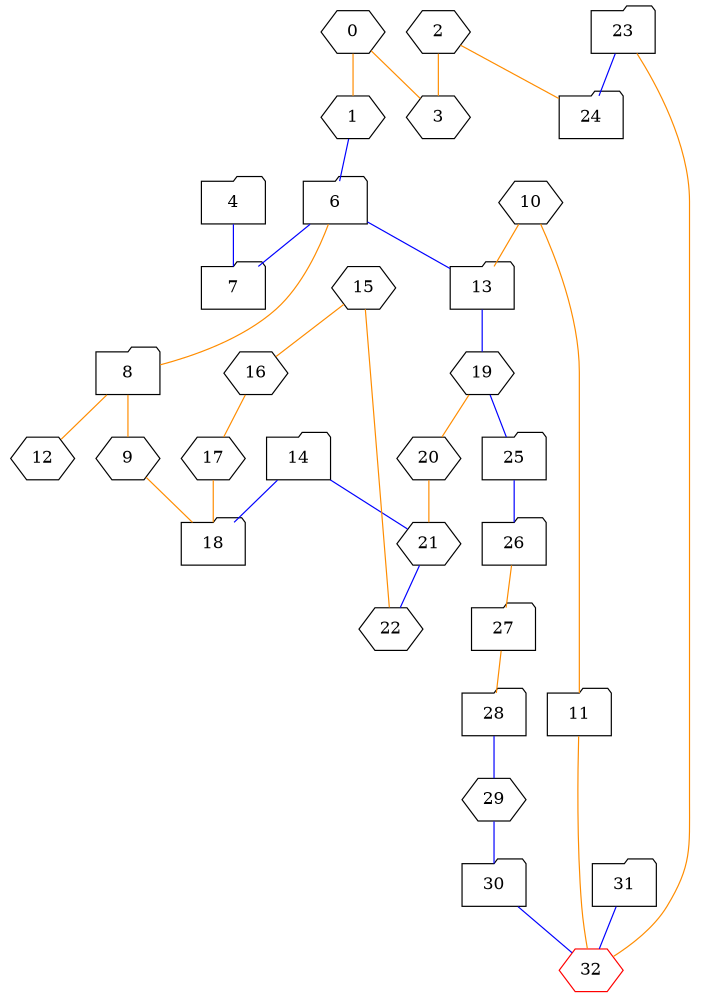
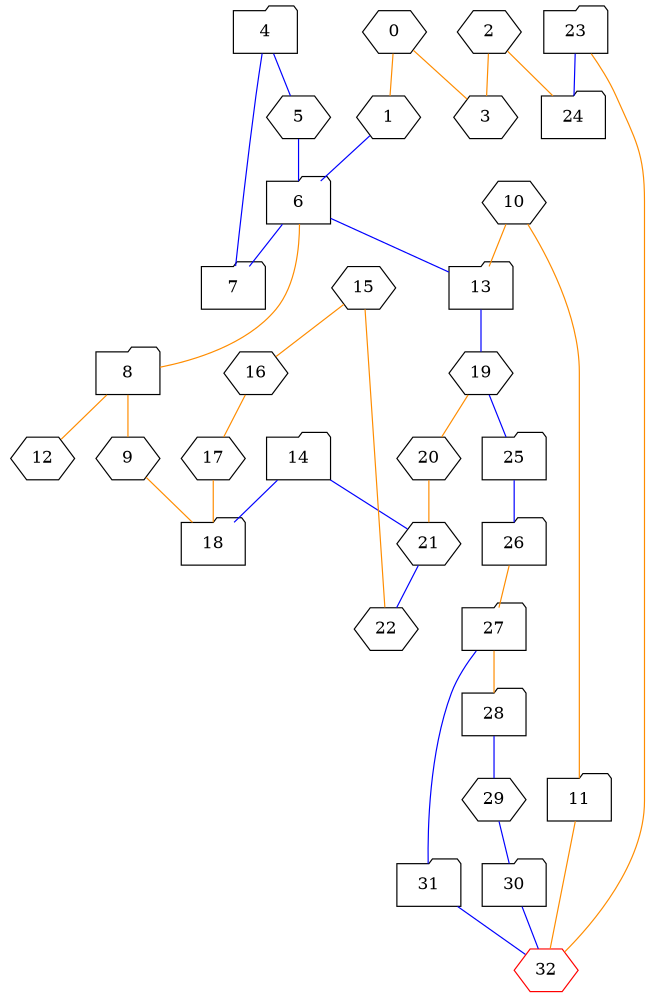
none -> (299, 117)
none -> (436, 753)
